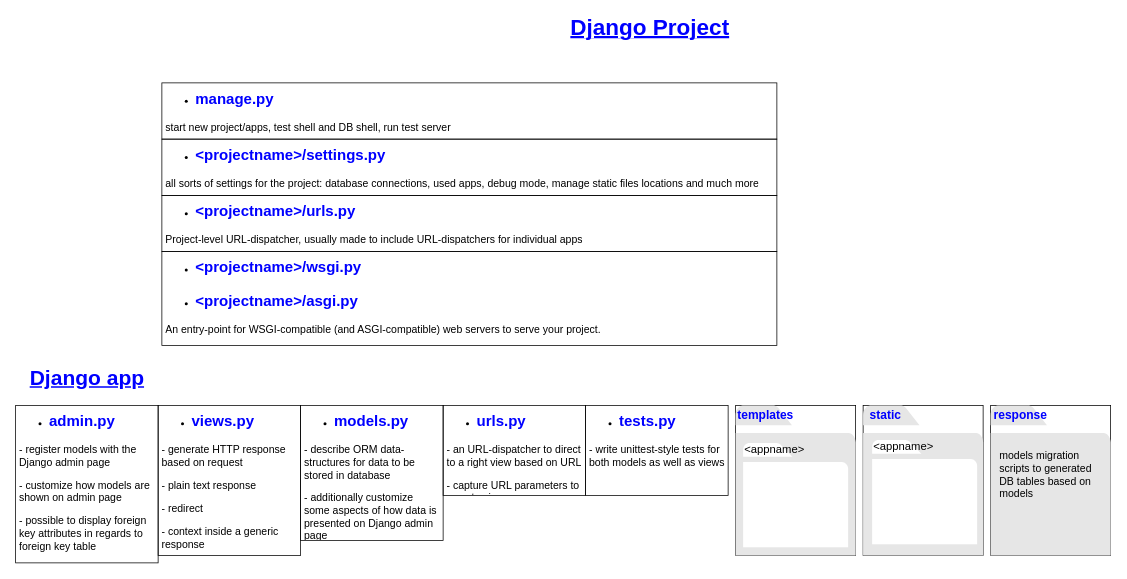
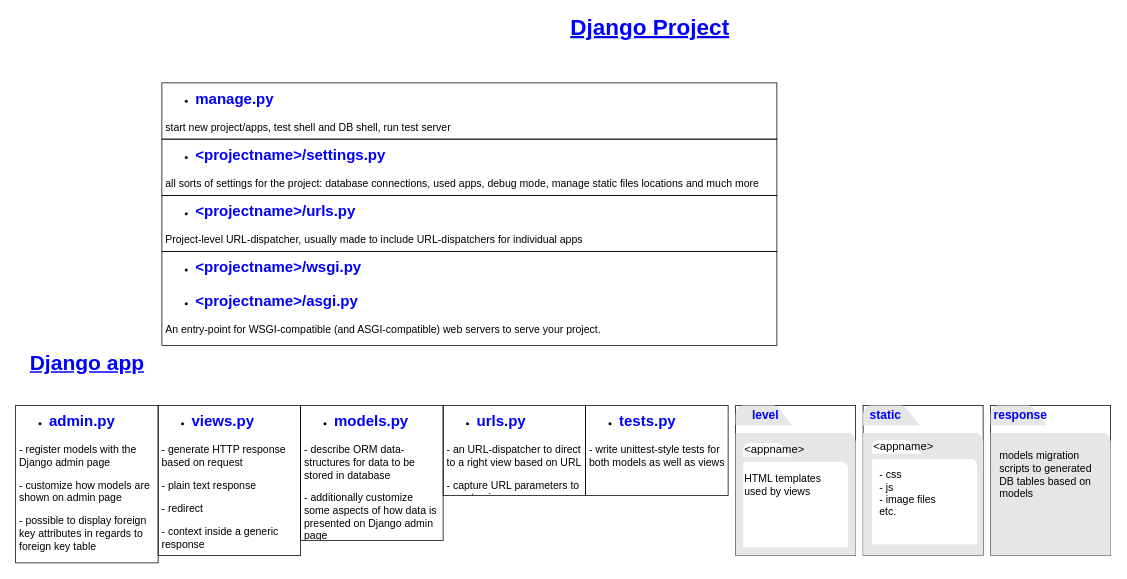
(87, 377) -> (87, 362)
(765, 414) -> (765, 414)
none -> (791, 485)
none -> (923, 493)
